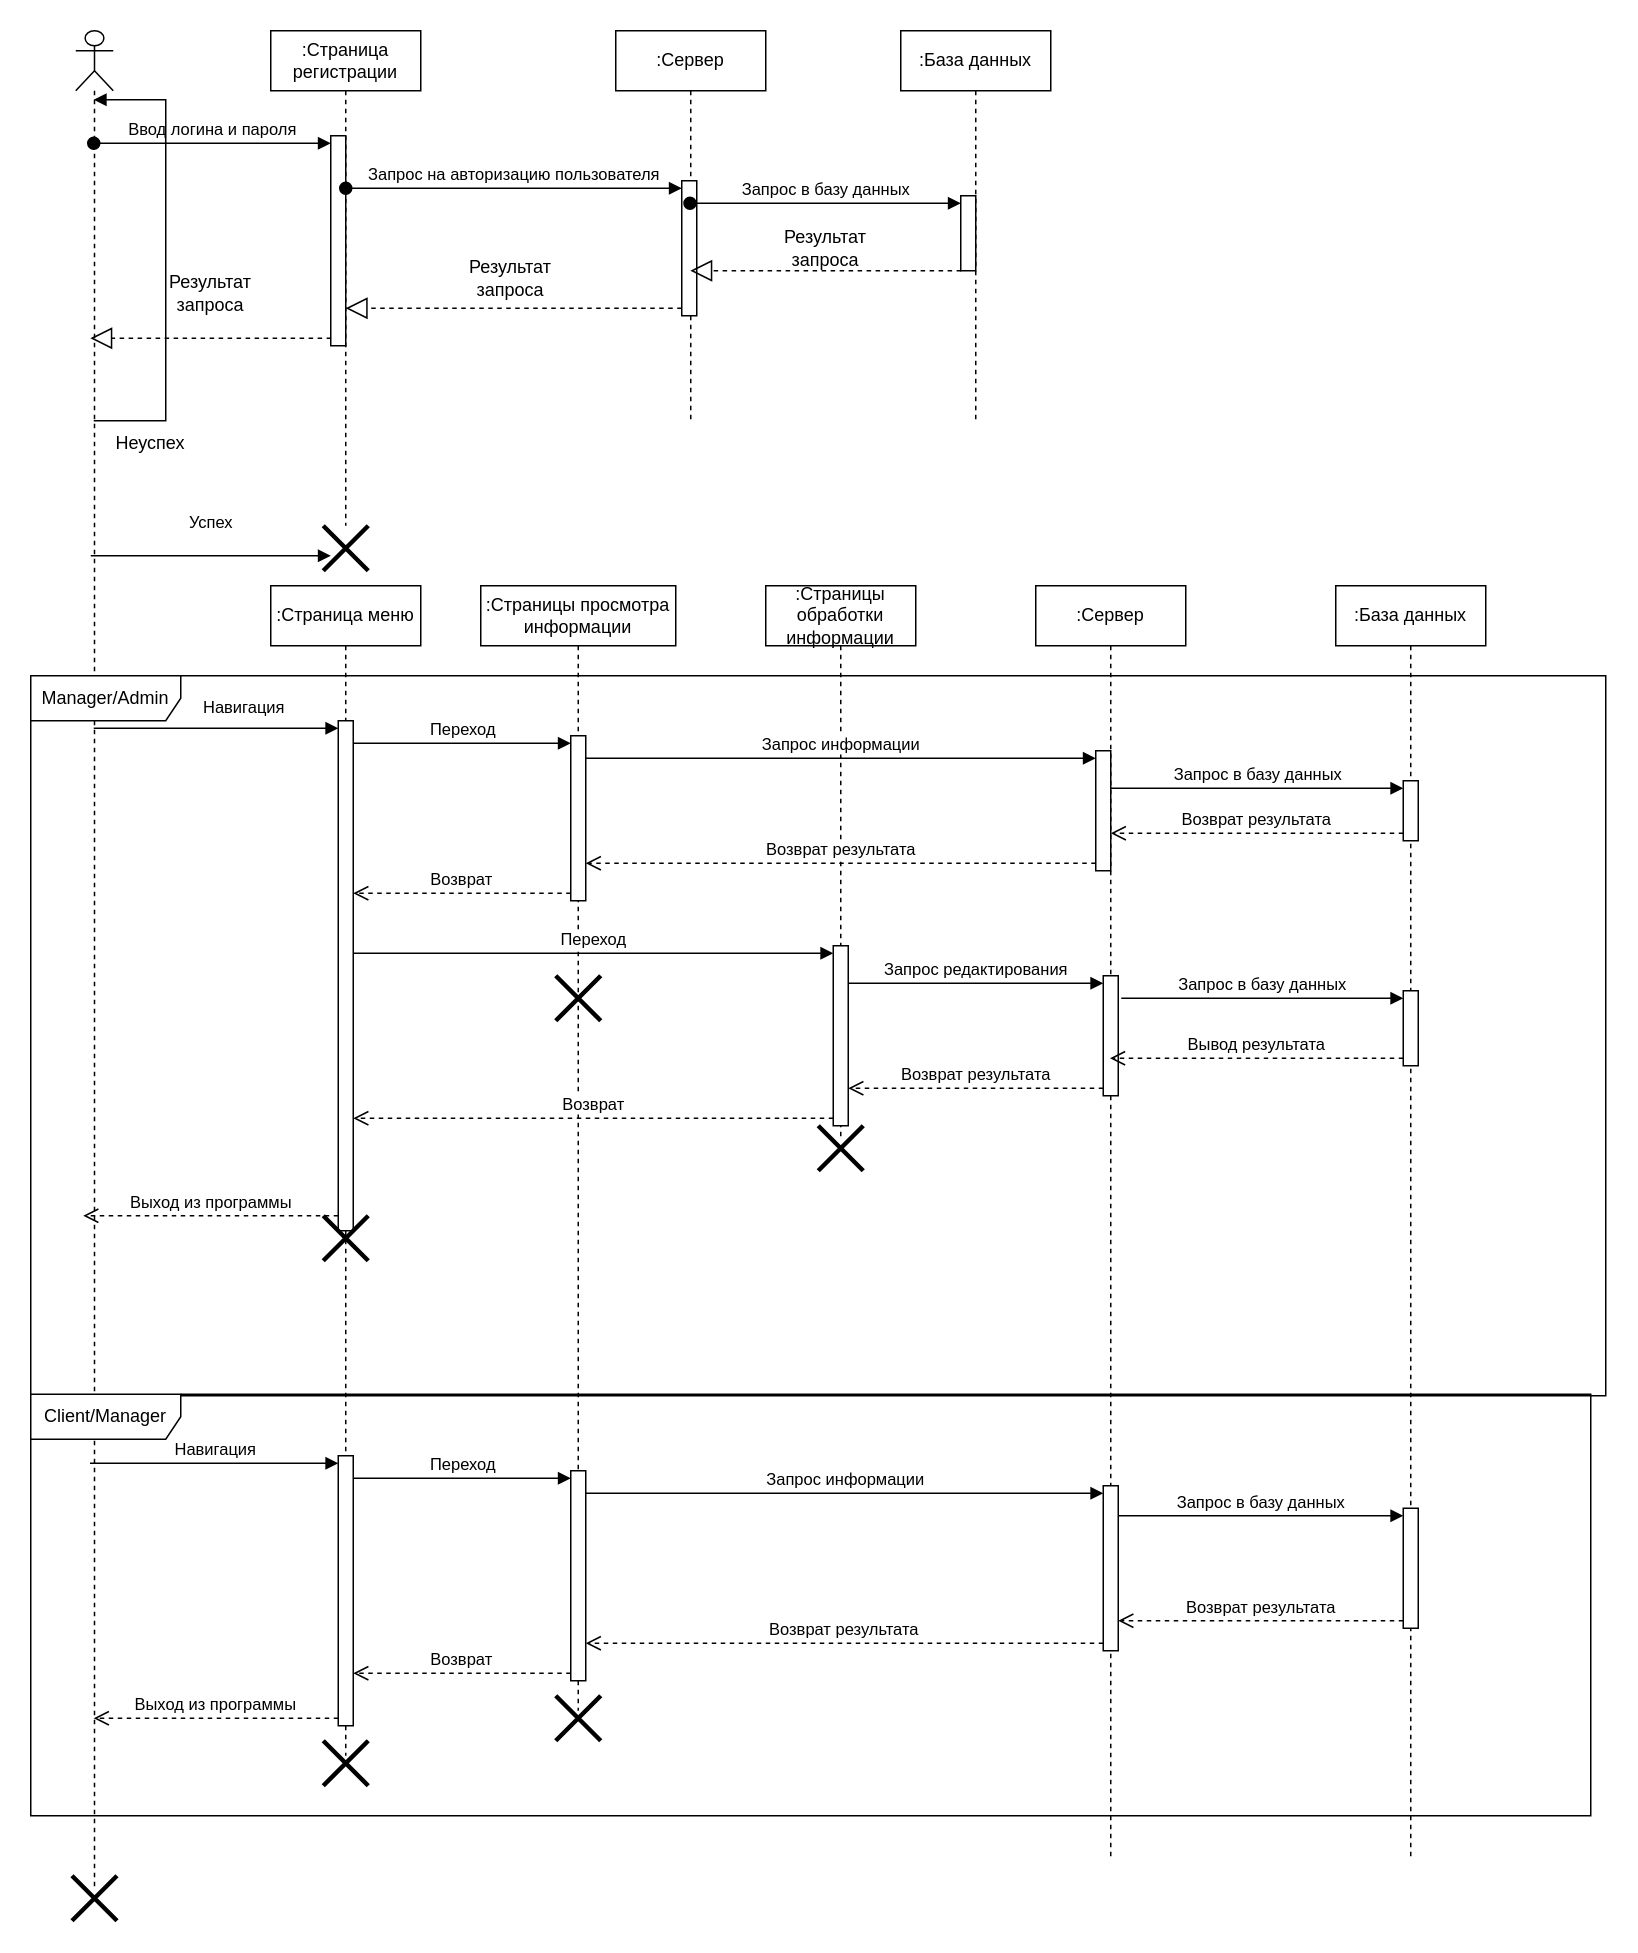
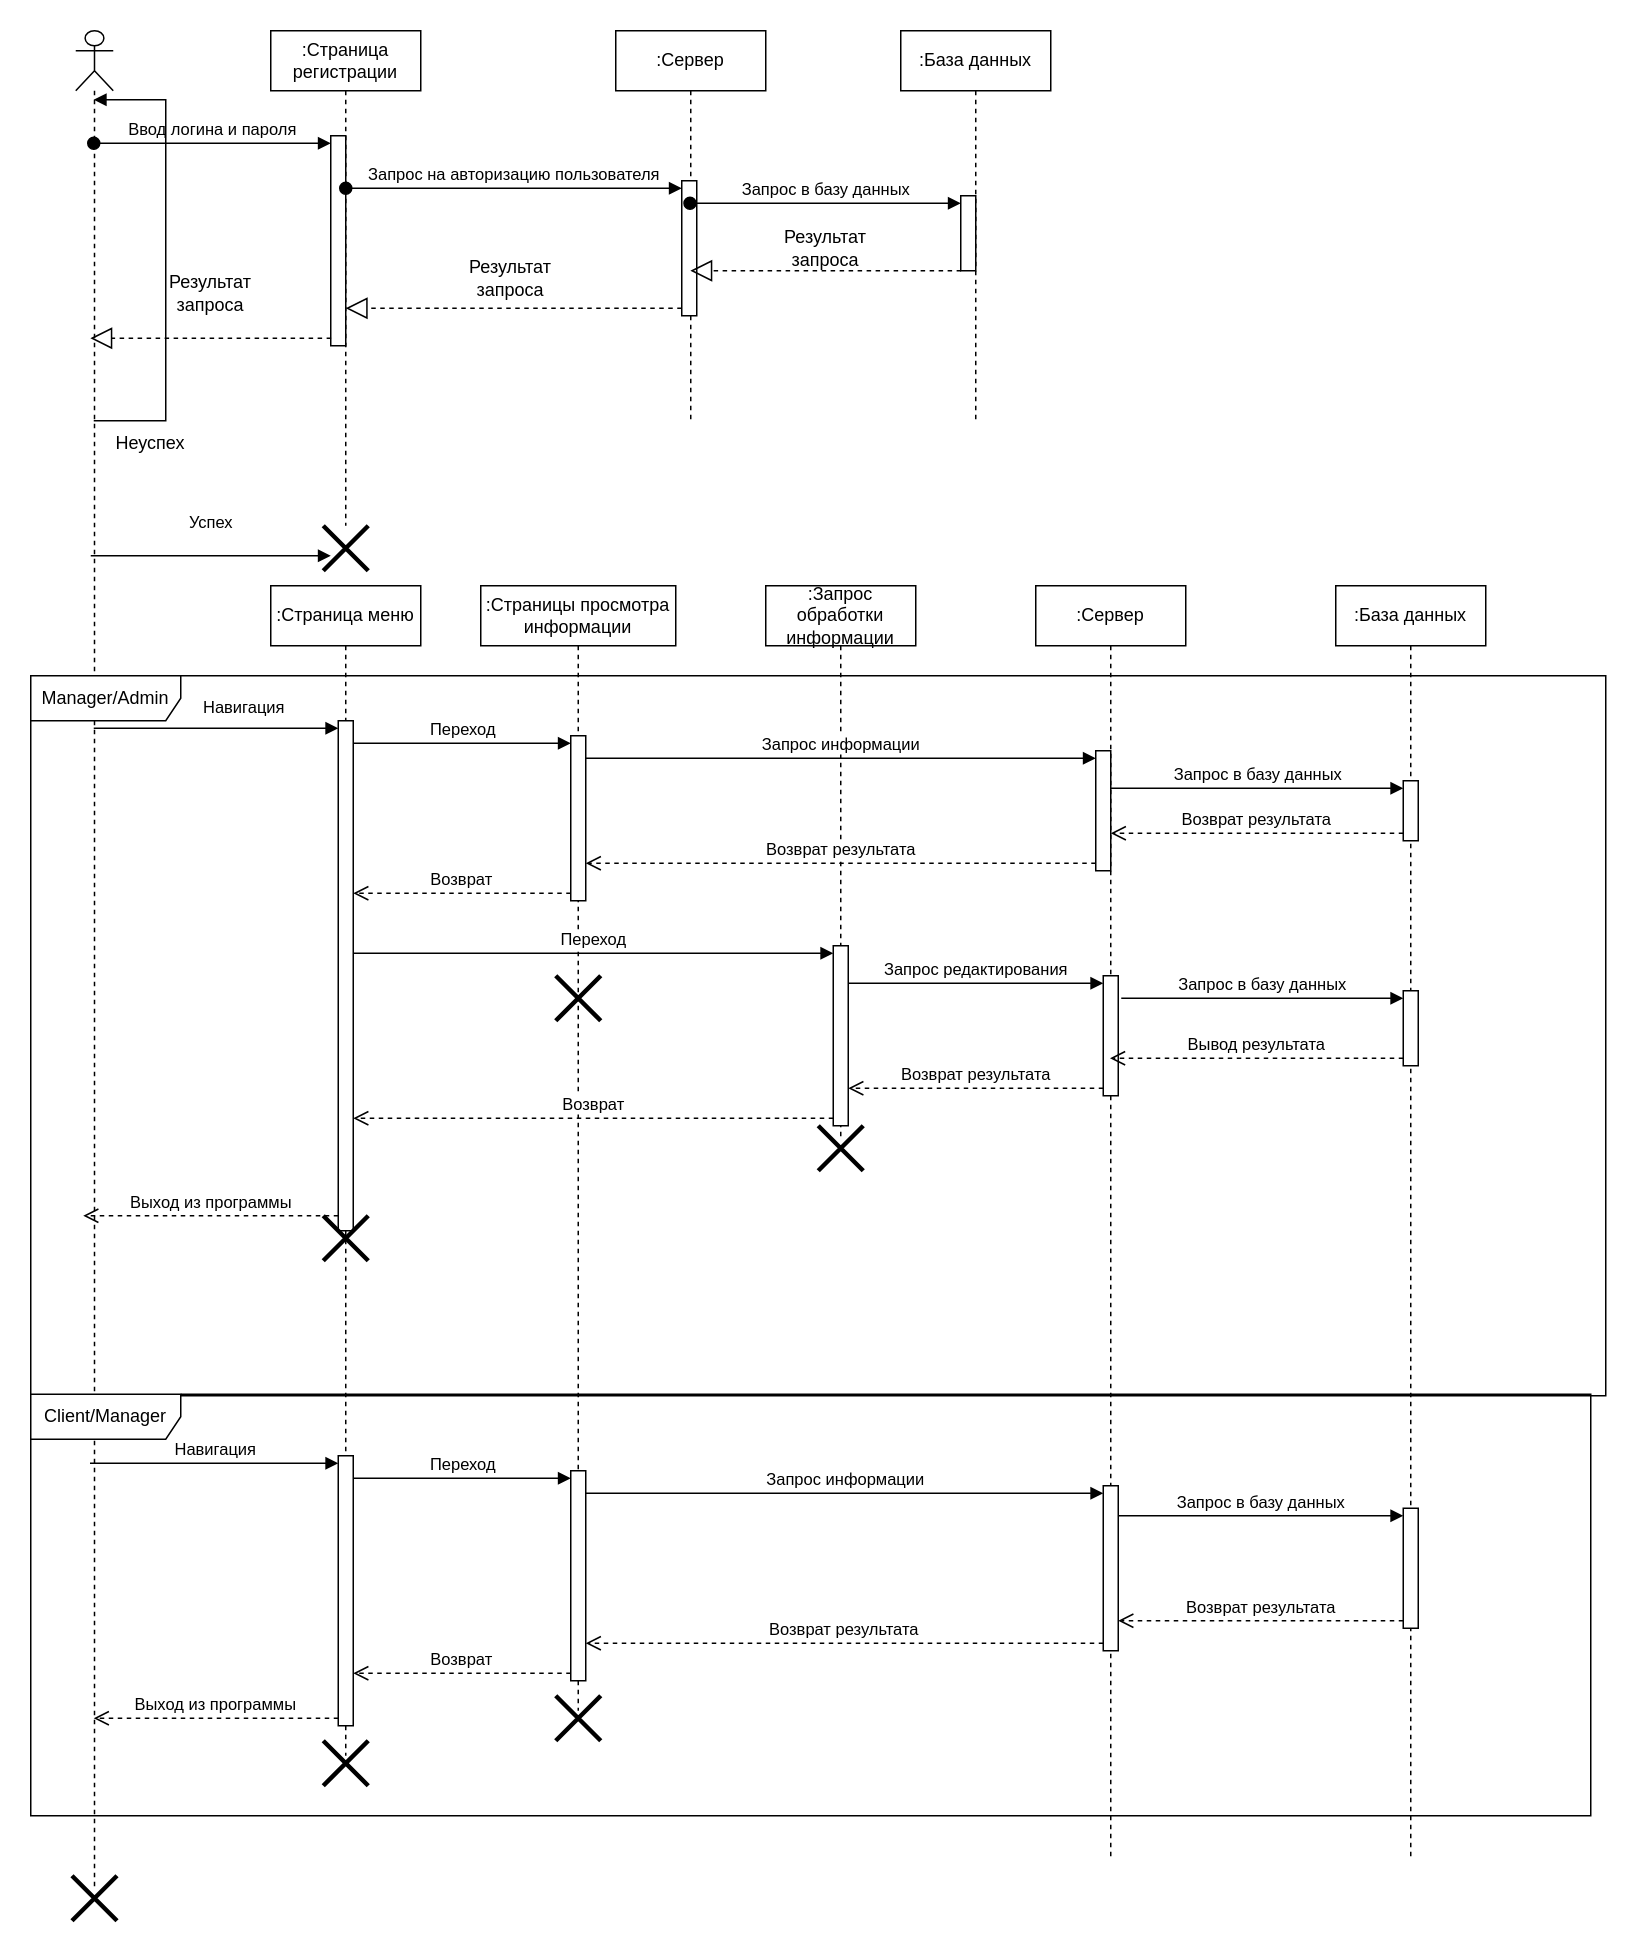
(841, 616) -> (841, 616)
